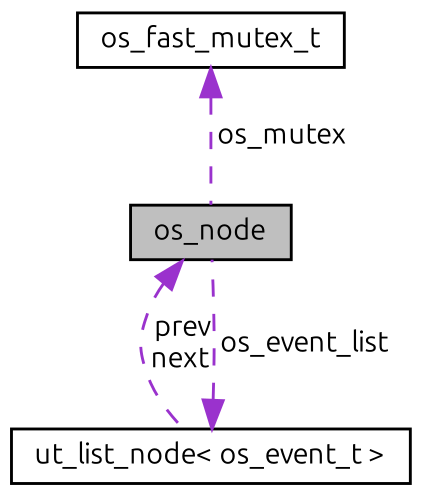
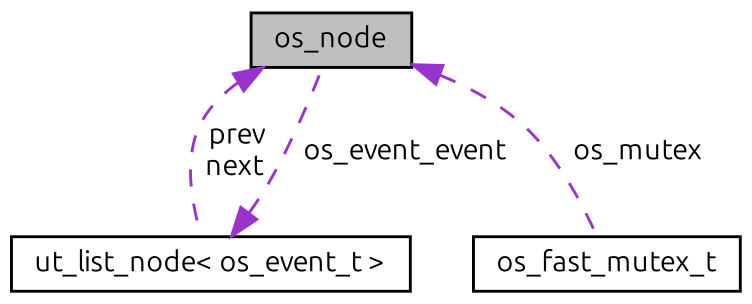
(211, 151) -> (536, 138)
(301, 344) -> (402, 152)
